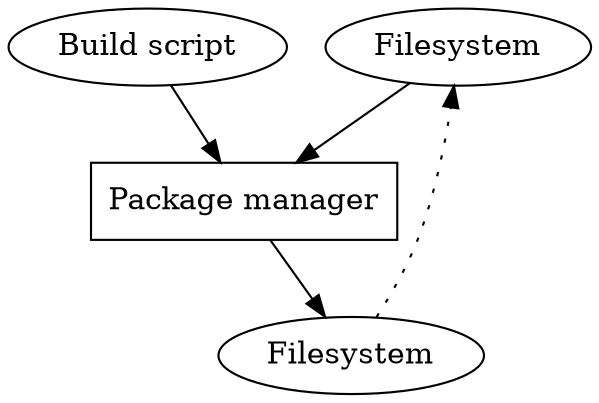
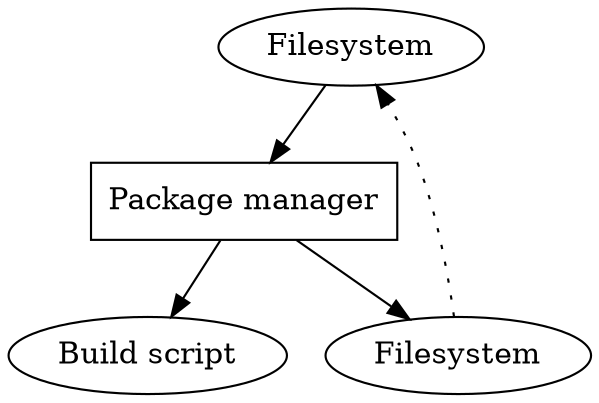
(190, 115) -> (202, 269)
